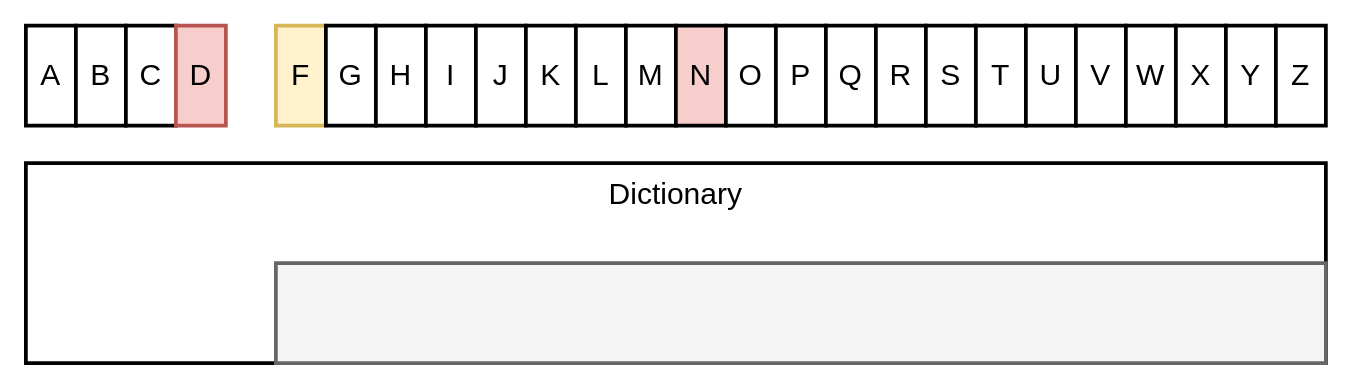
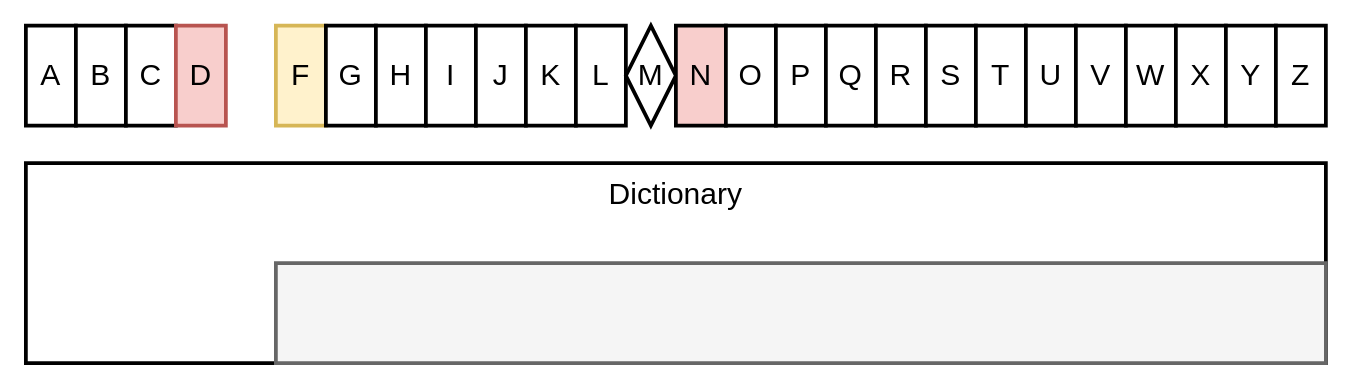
(651, 76) -> (651, 76)
